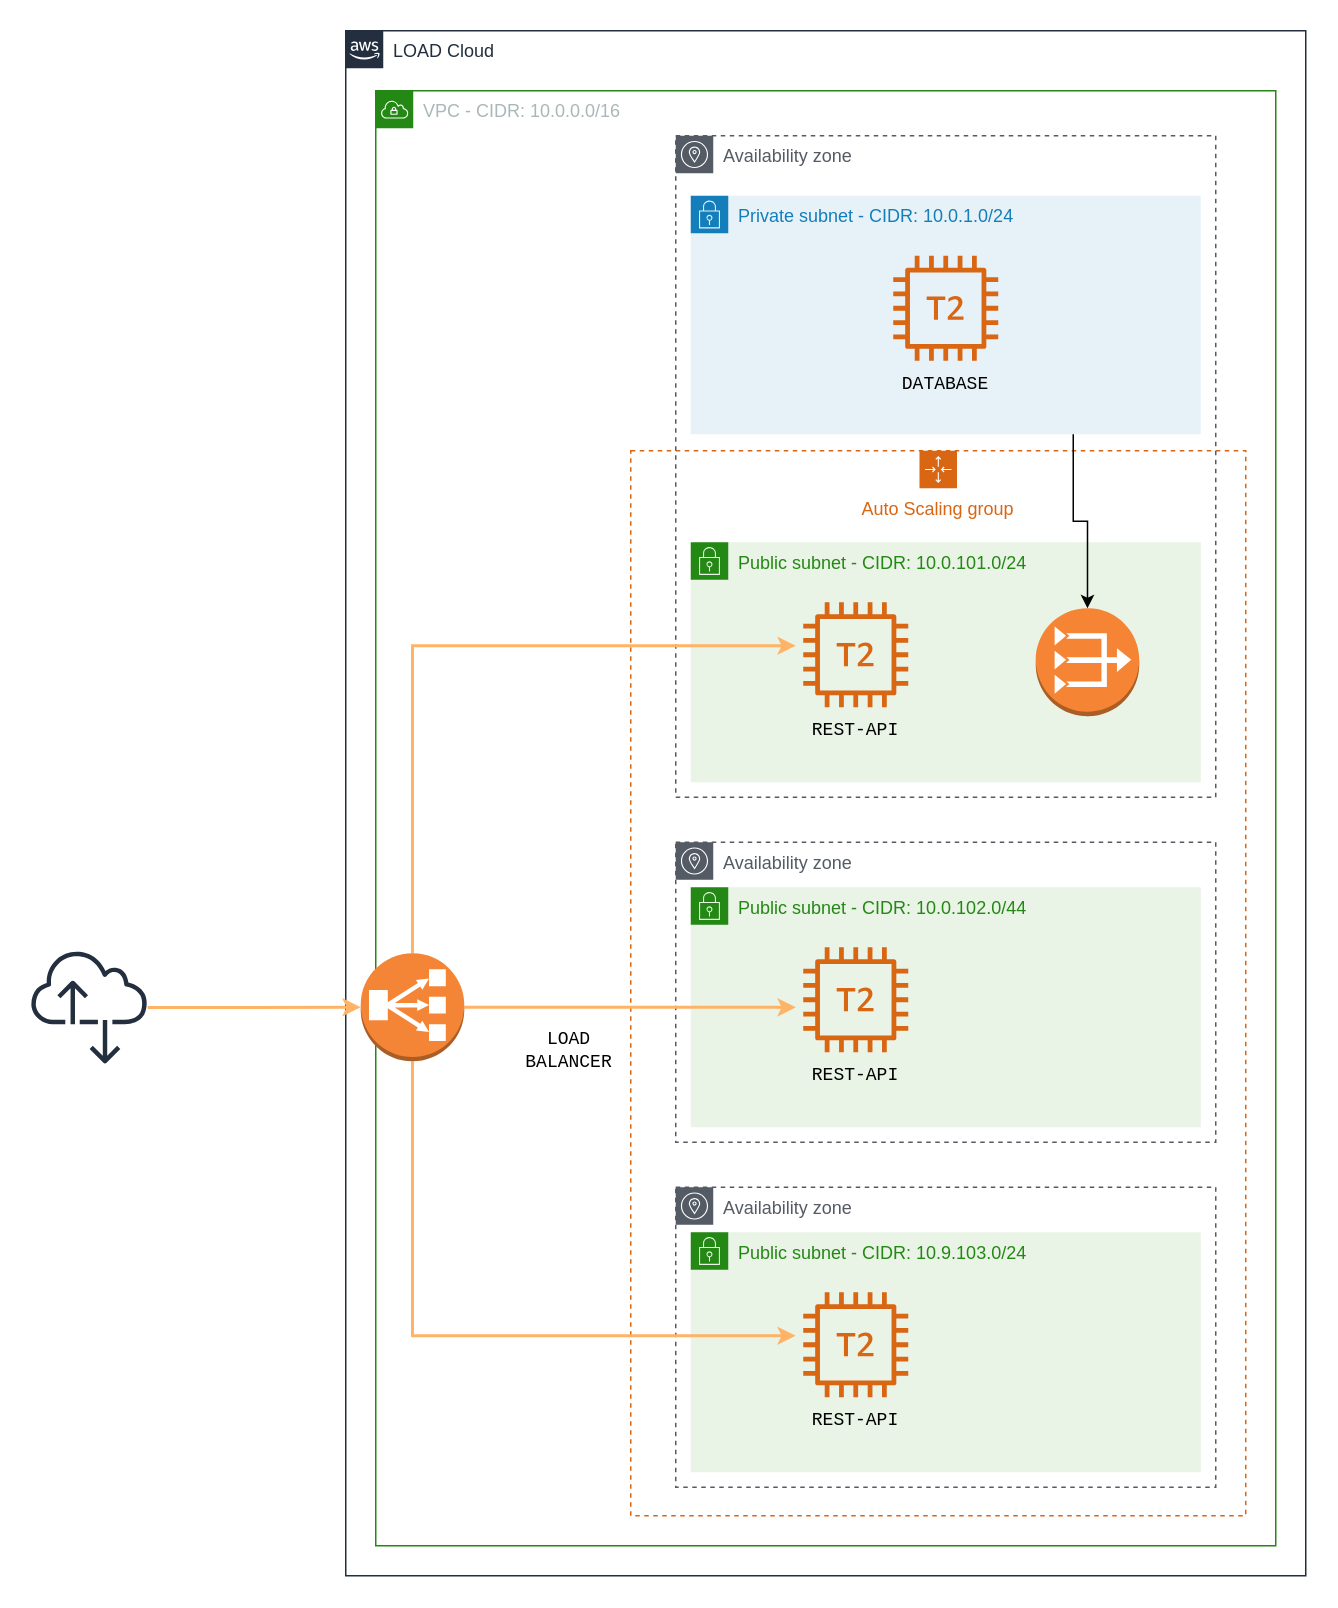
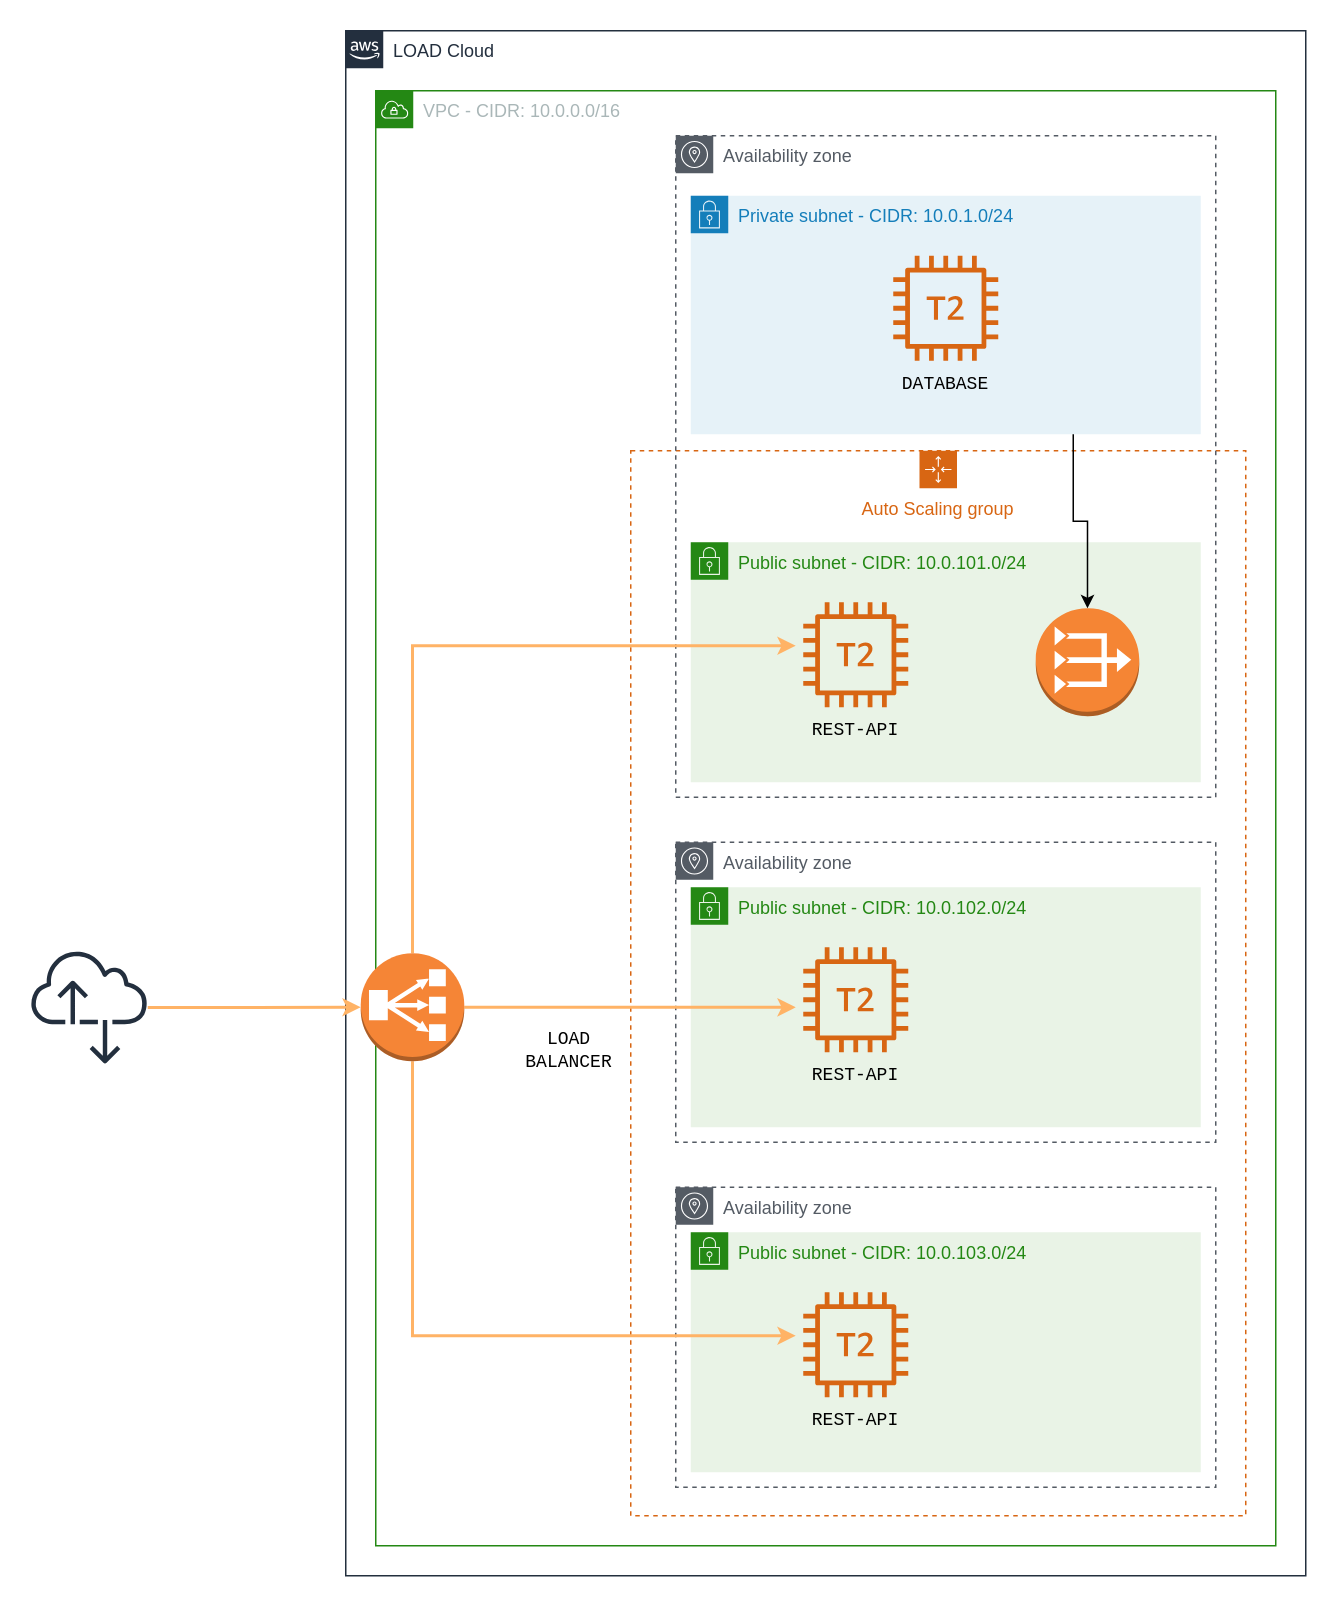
(892, 909) -> (892, 909)
(892, 1254) -> (892, 1254)
